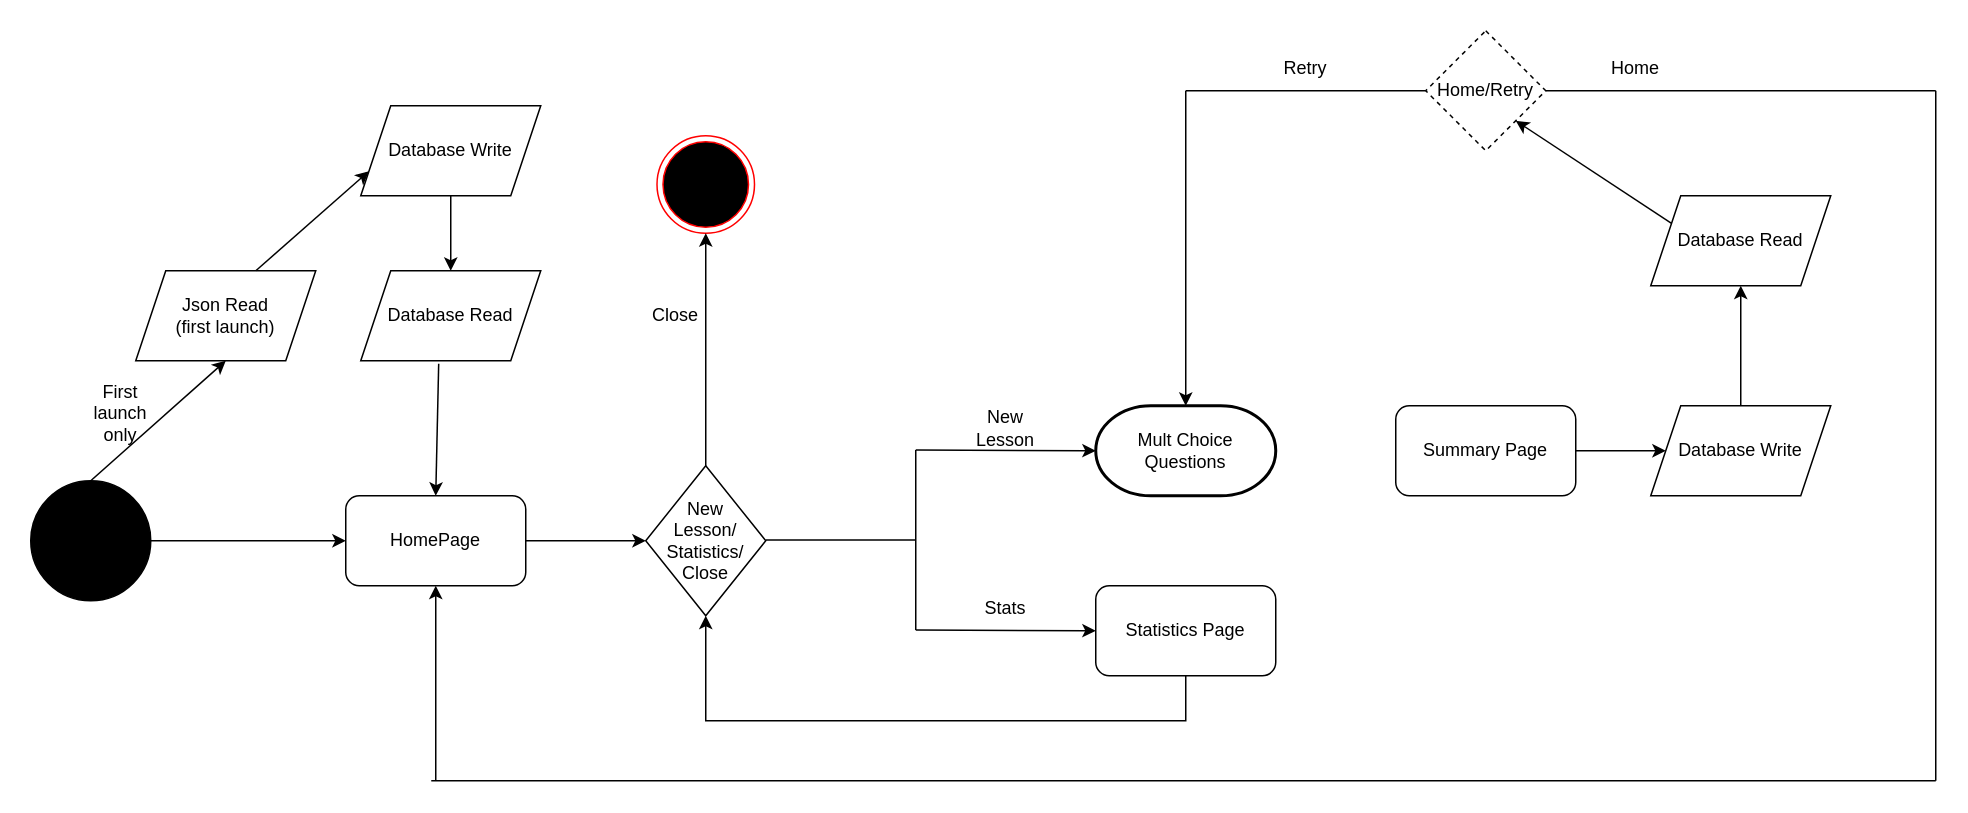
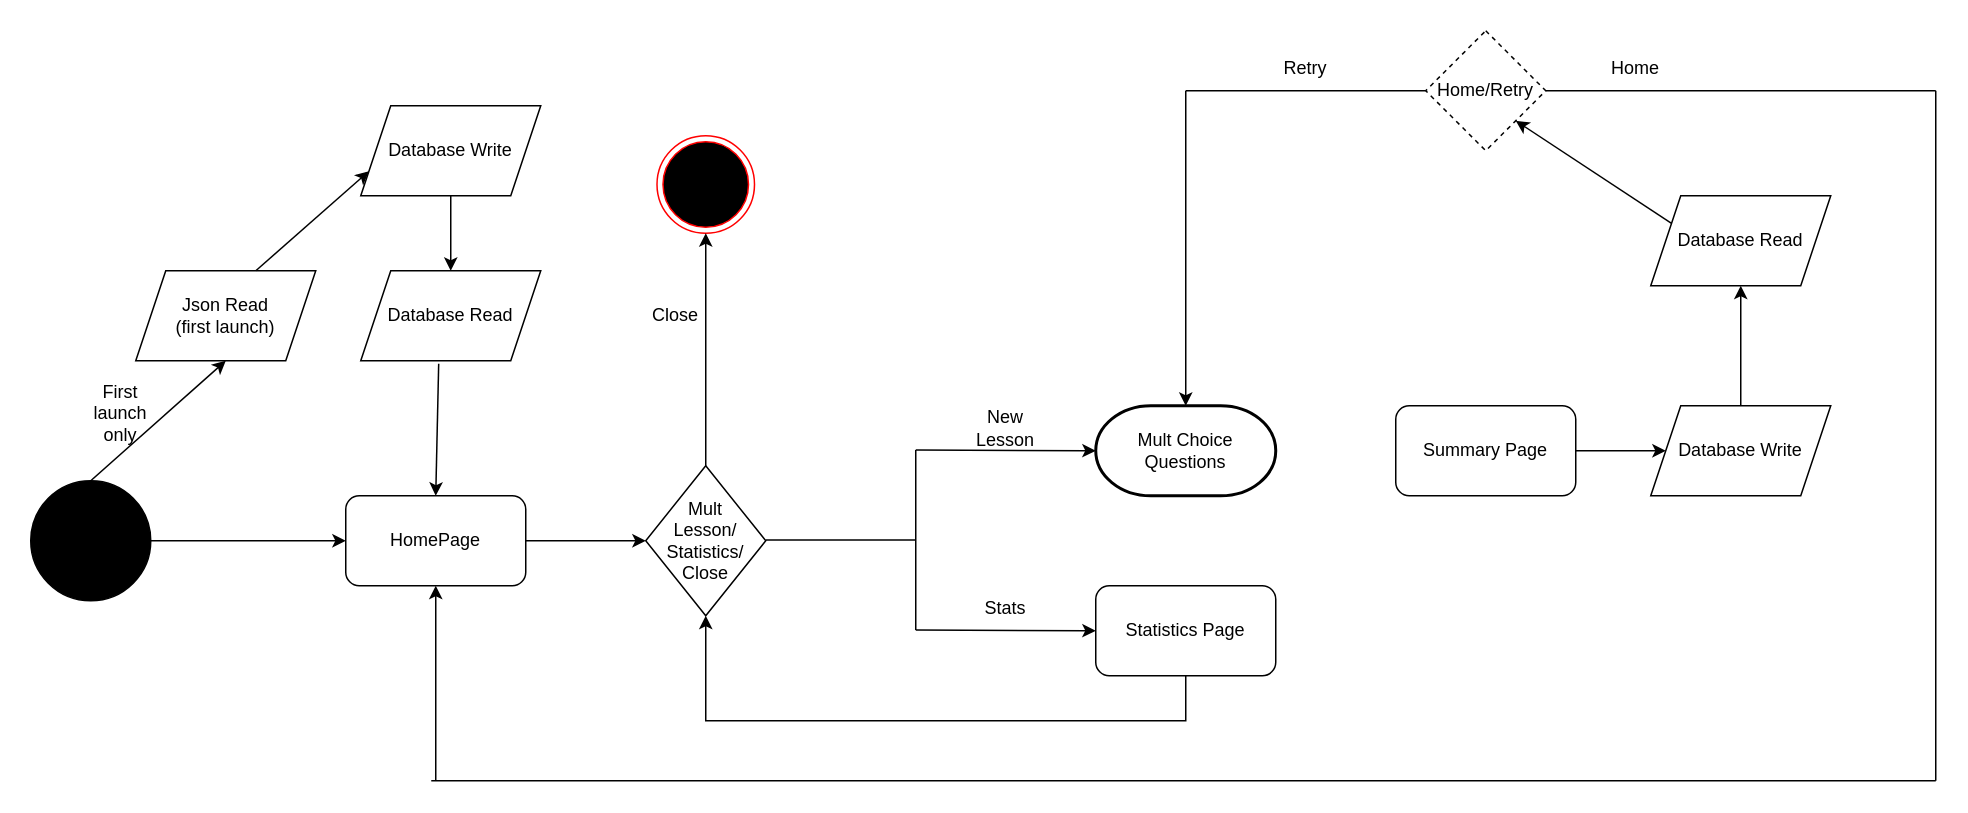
(706, 541) -> (706, 541)
